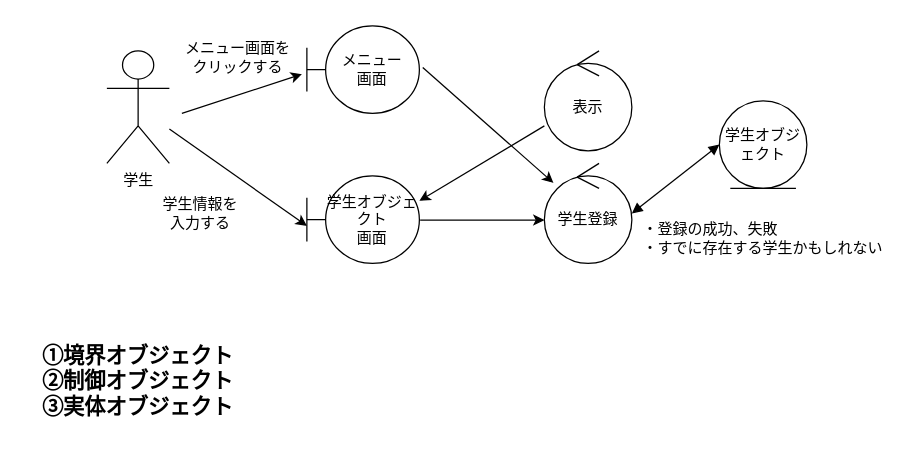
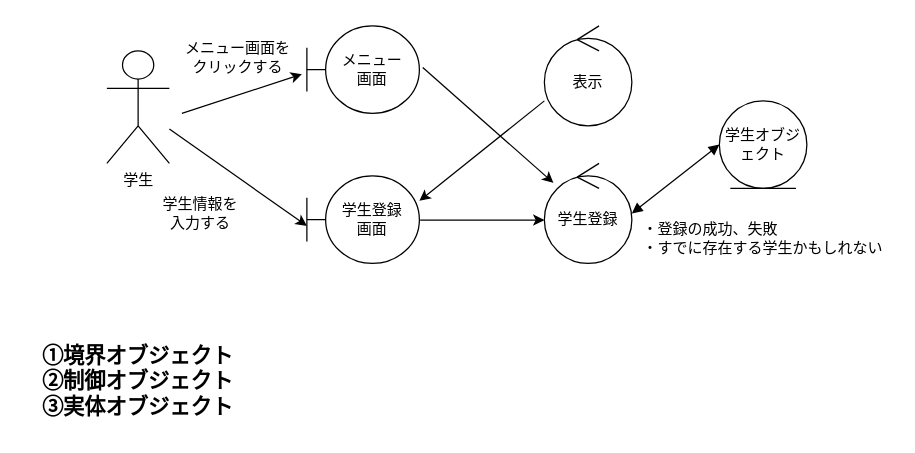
(588, 101) -> (588, 76)
(373, 219) -> (373, 219)
